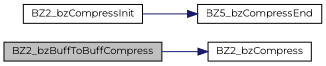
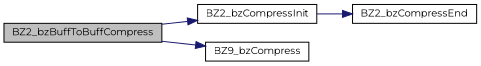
(260, 14) -> (415, 14)
none -> (175, 23)
(260, 52) -> (257, 52)
